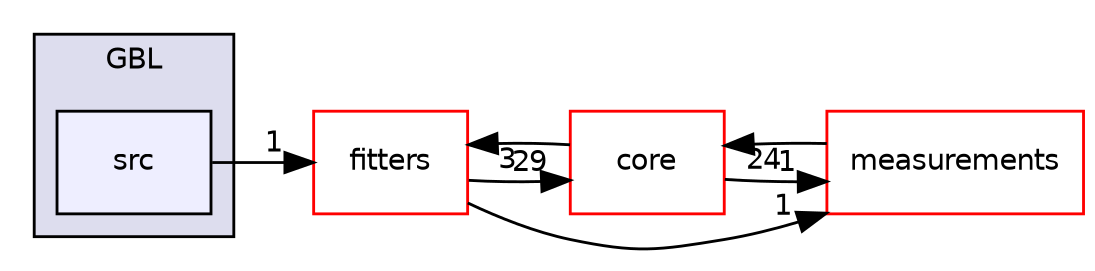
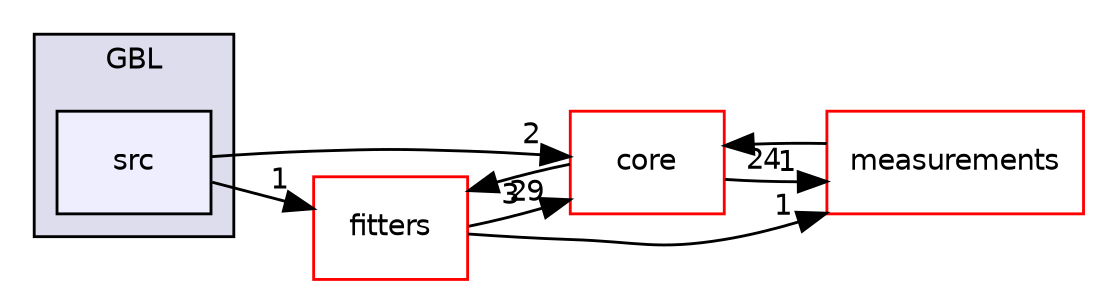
none -> (376, 150)
